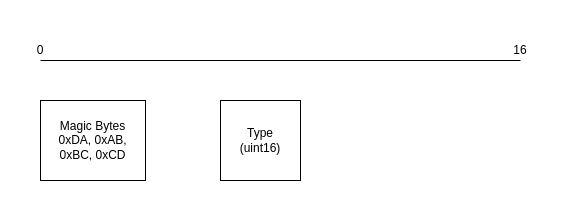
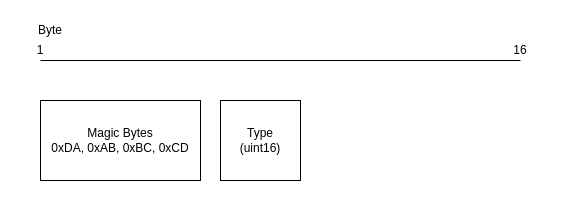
none -> (51, 31)
(41, 51) -> (41, 51)
(93, 141) -> (121, 141)
